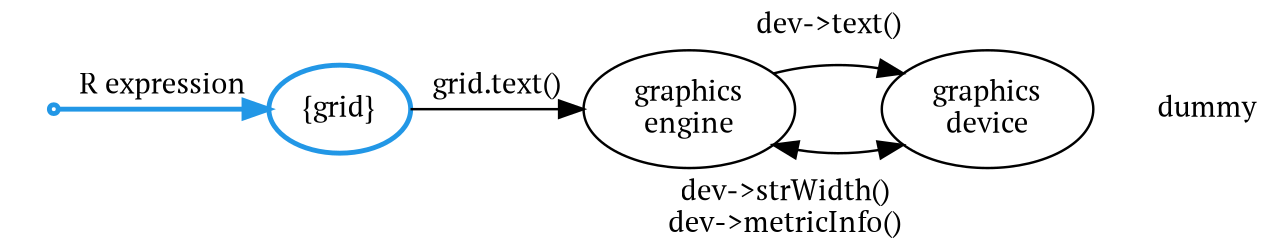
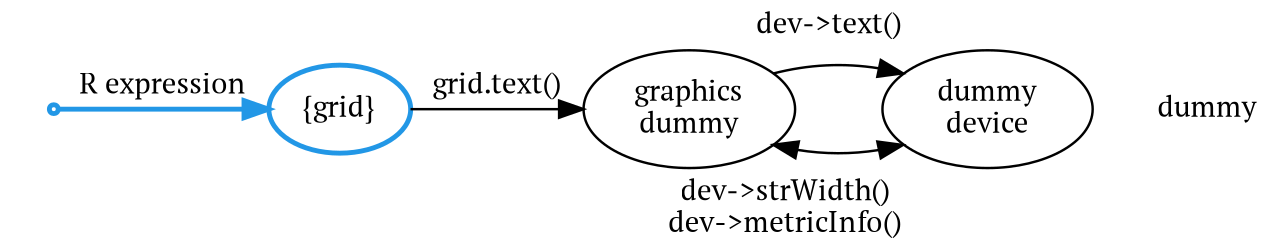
(689, 109) -> (689, 109)
(988, 109) -> (988, 109)
